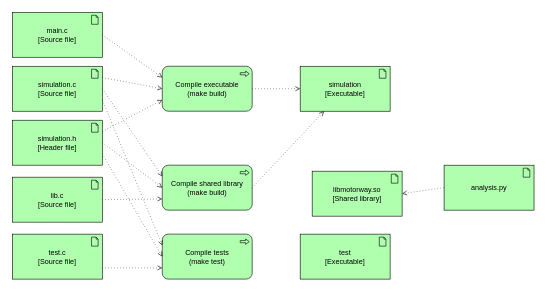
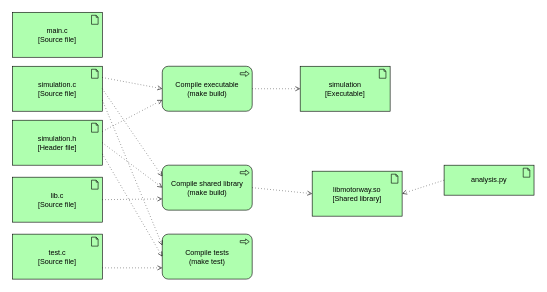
(106, 38) -> none
(321, 114) -> (284, 191)
(489, 188) -> (489, 180)
(345, 257) -> none
